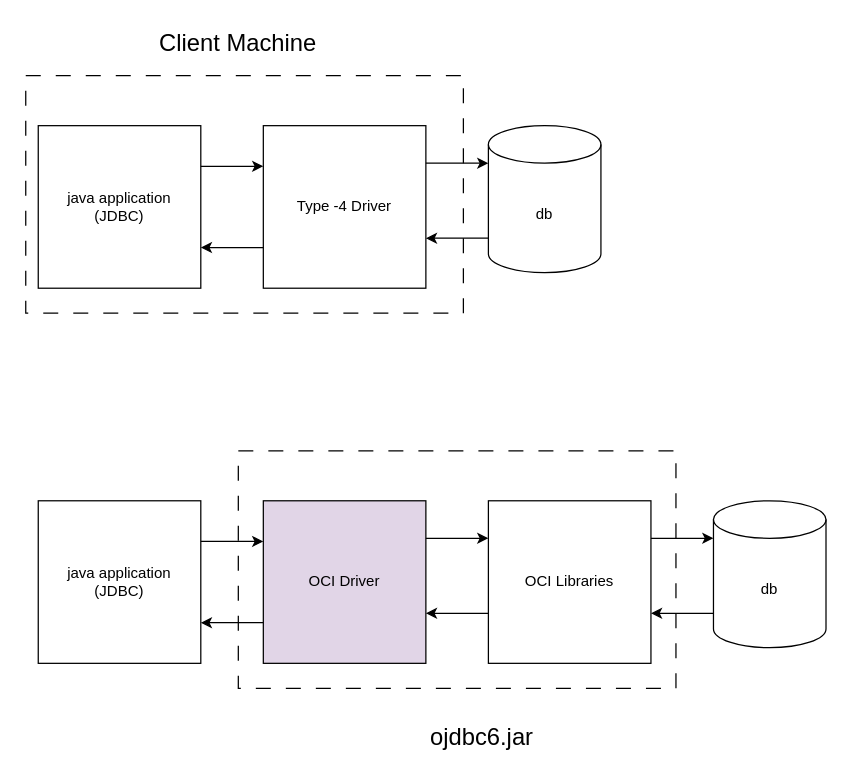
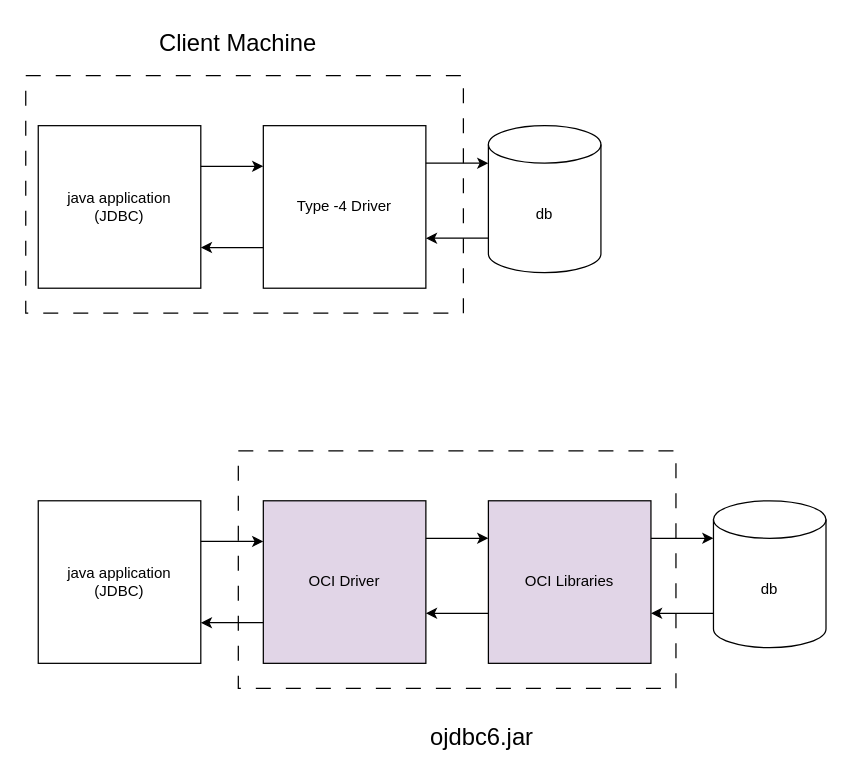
(569, 582) -> (569, 582)
